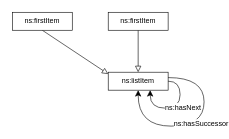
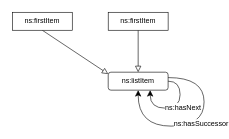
(138, 81) -> (138, 81)
